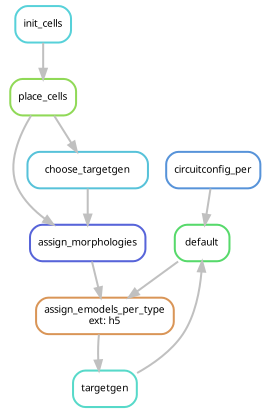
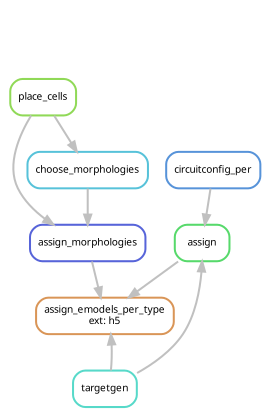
(43, 24) -> none
(88, 170) -> (88, 170)
(202, 243) -> (202, 243)
(98, 347) -> (112, 358)
